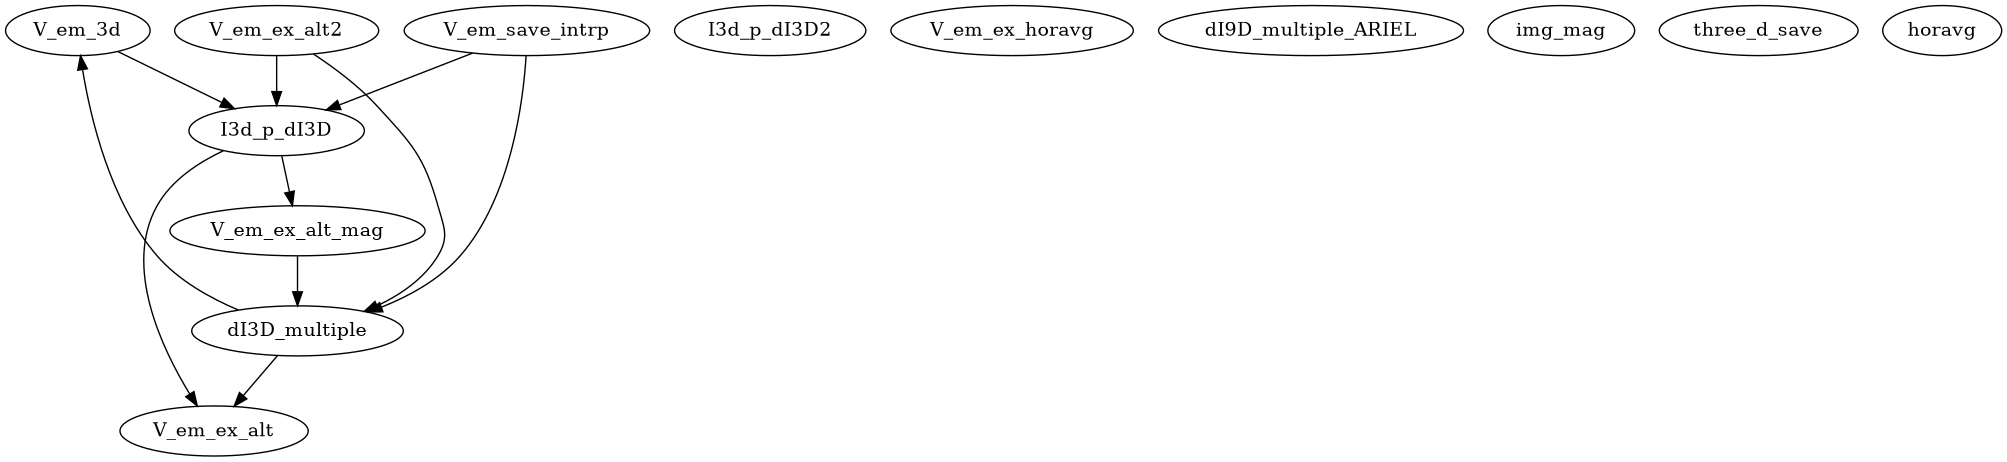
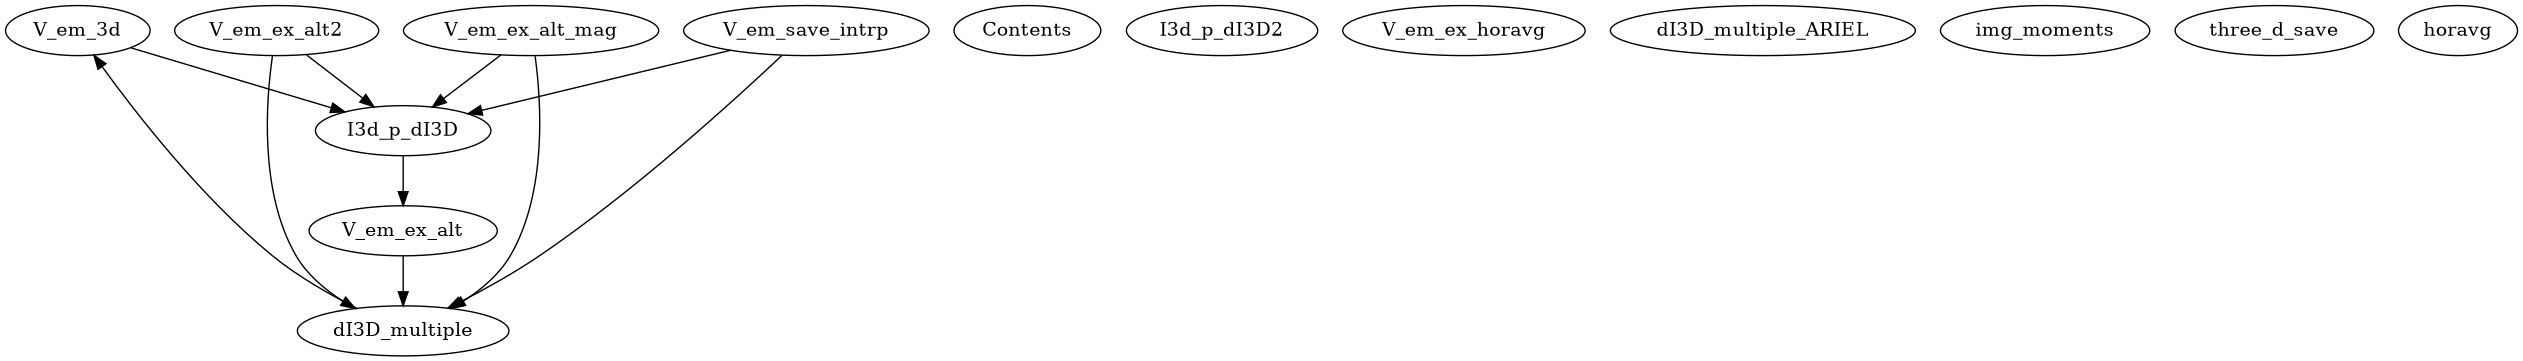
none -> (1027, 31)
(1311, 31) -> (1763, 31)
(1561, 31) -> (2045, 31)
(286, 174) -> (472, 77)
(260, 376) -> (403, 274)
